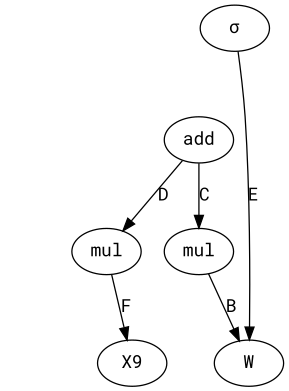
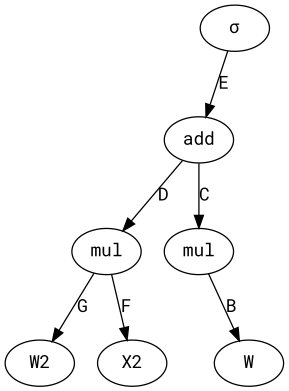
(248, 189) -> (219, 78)
none -> (40, 363)
(132, 363) -> (132, 363)
